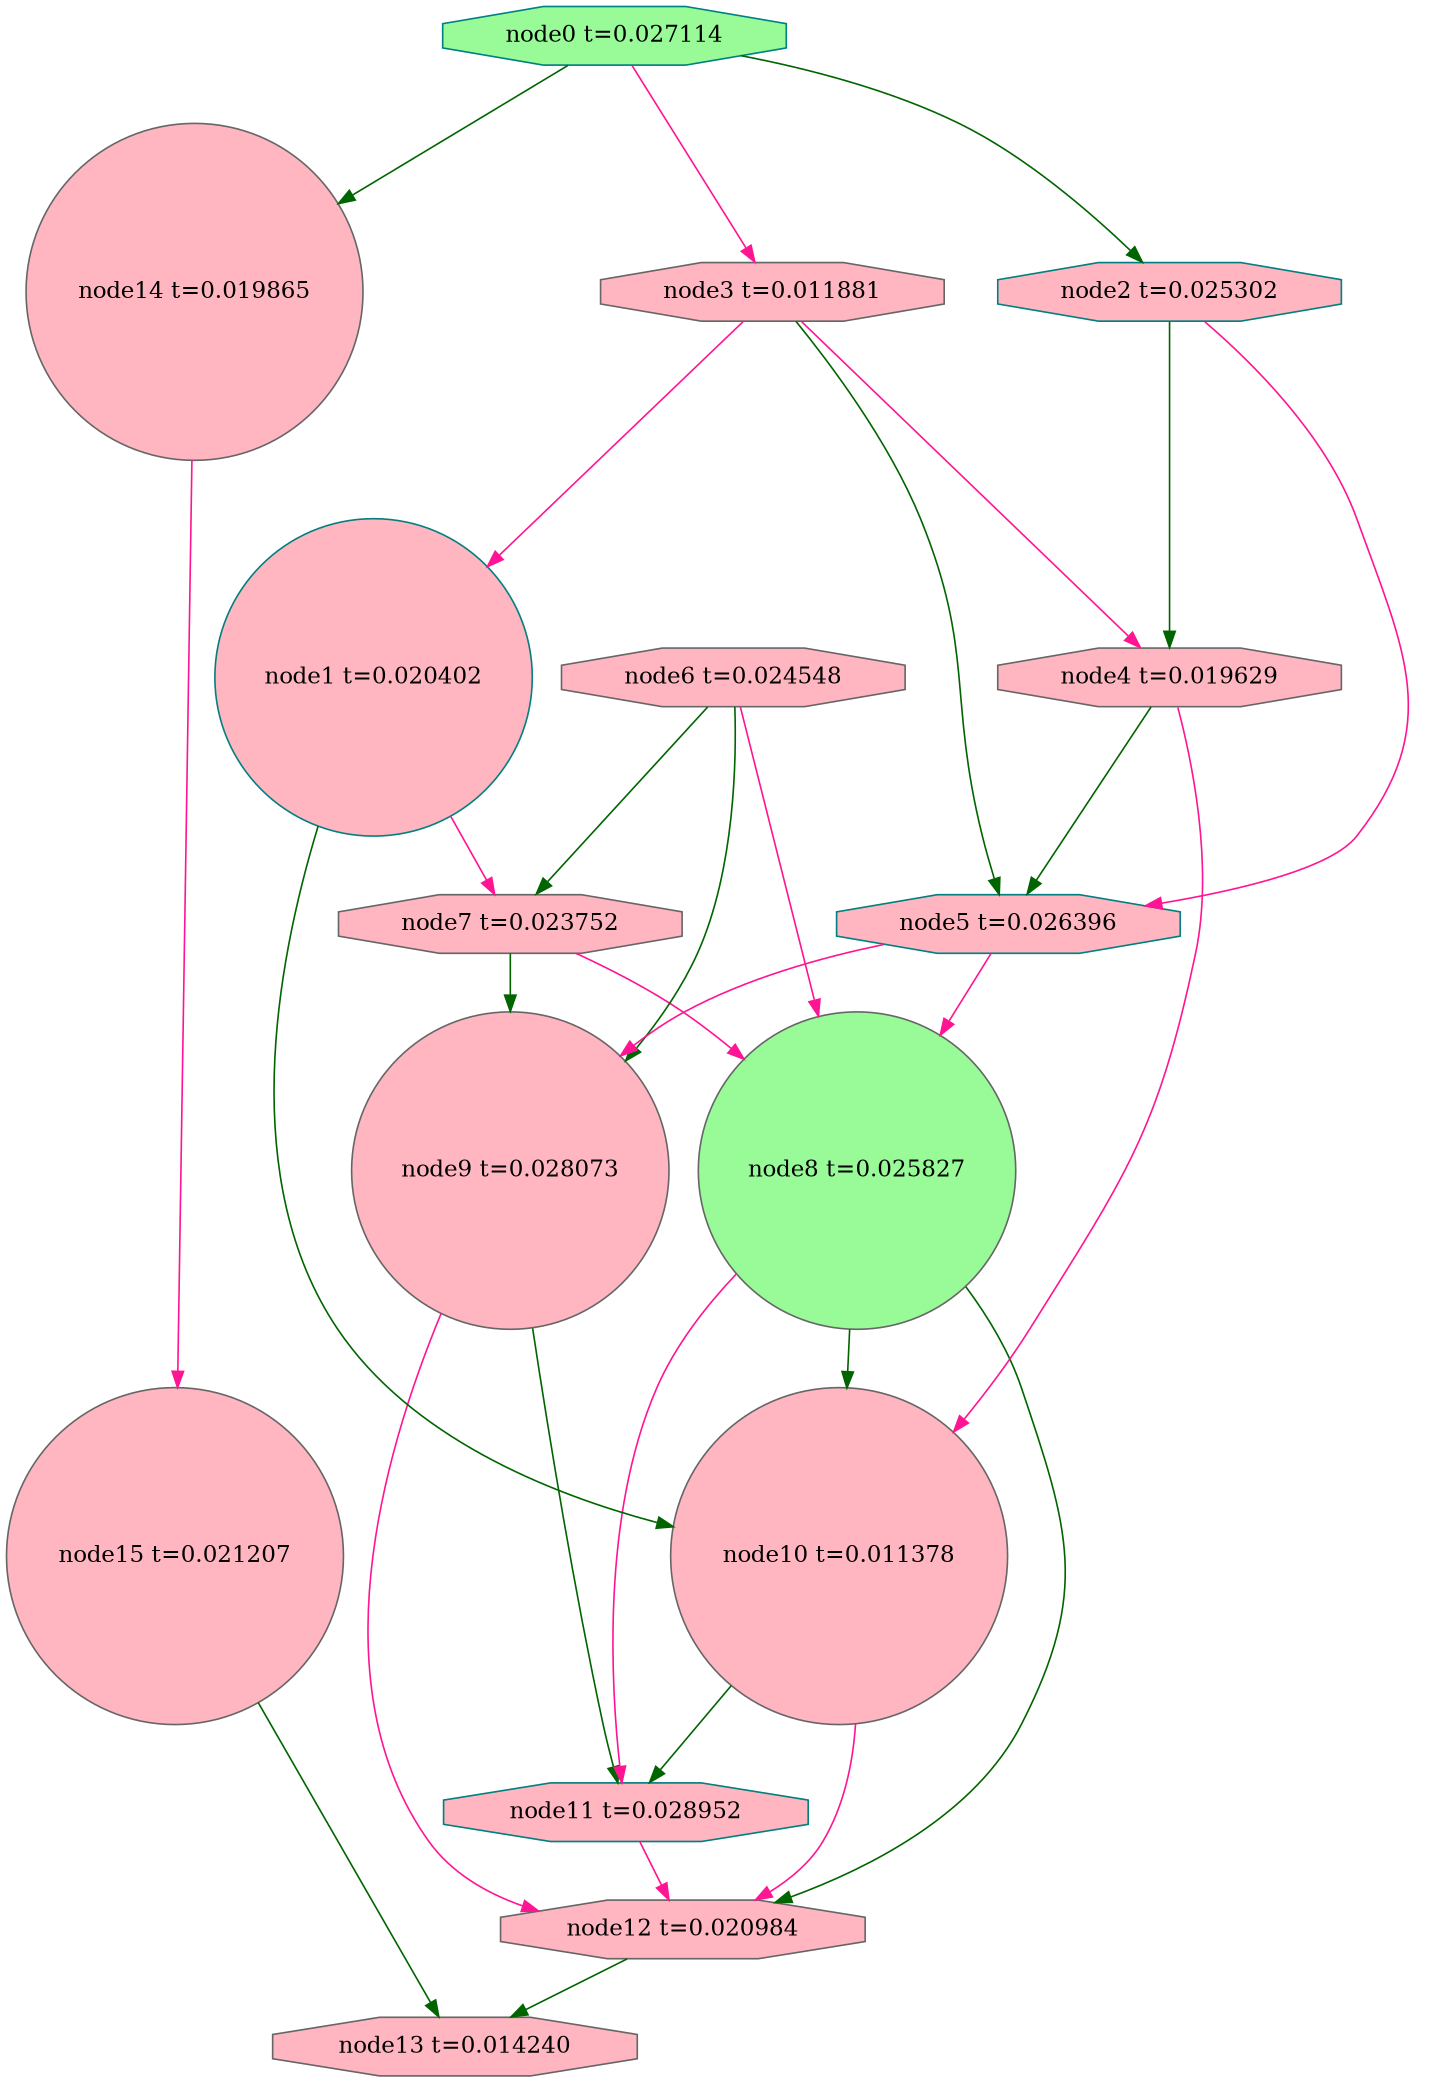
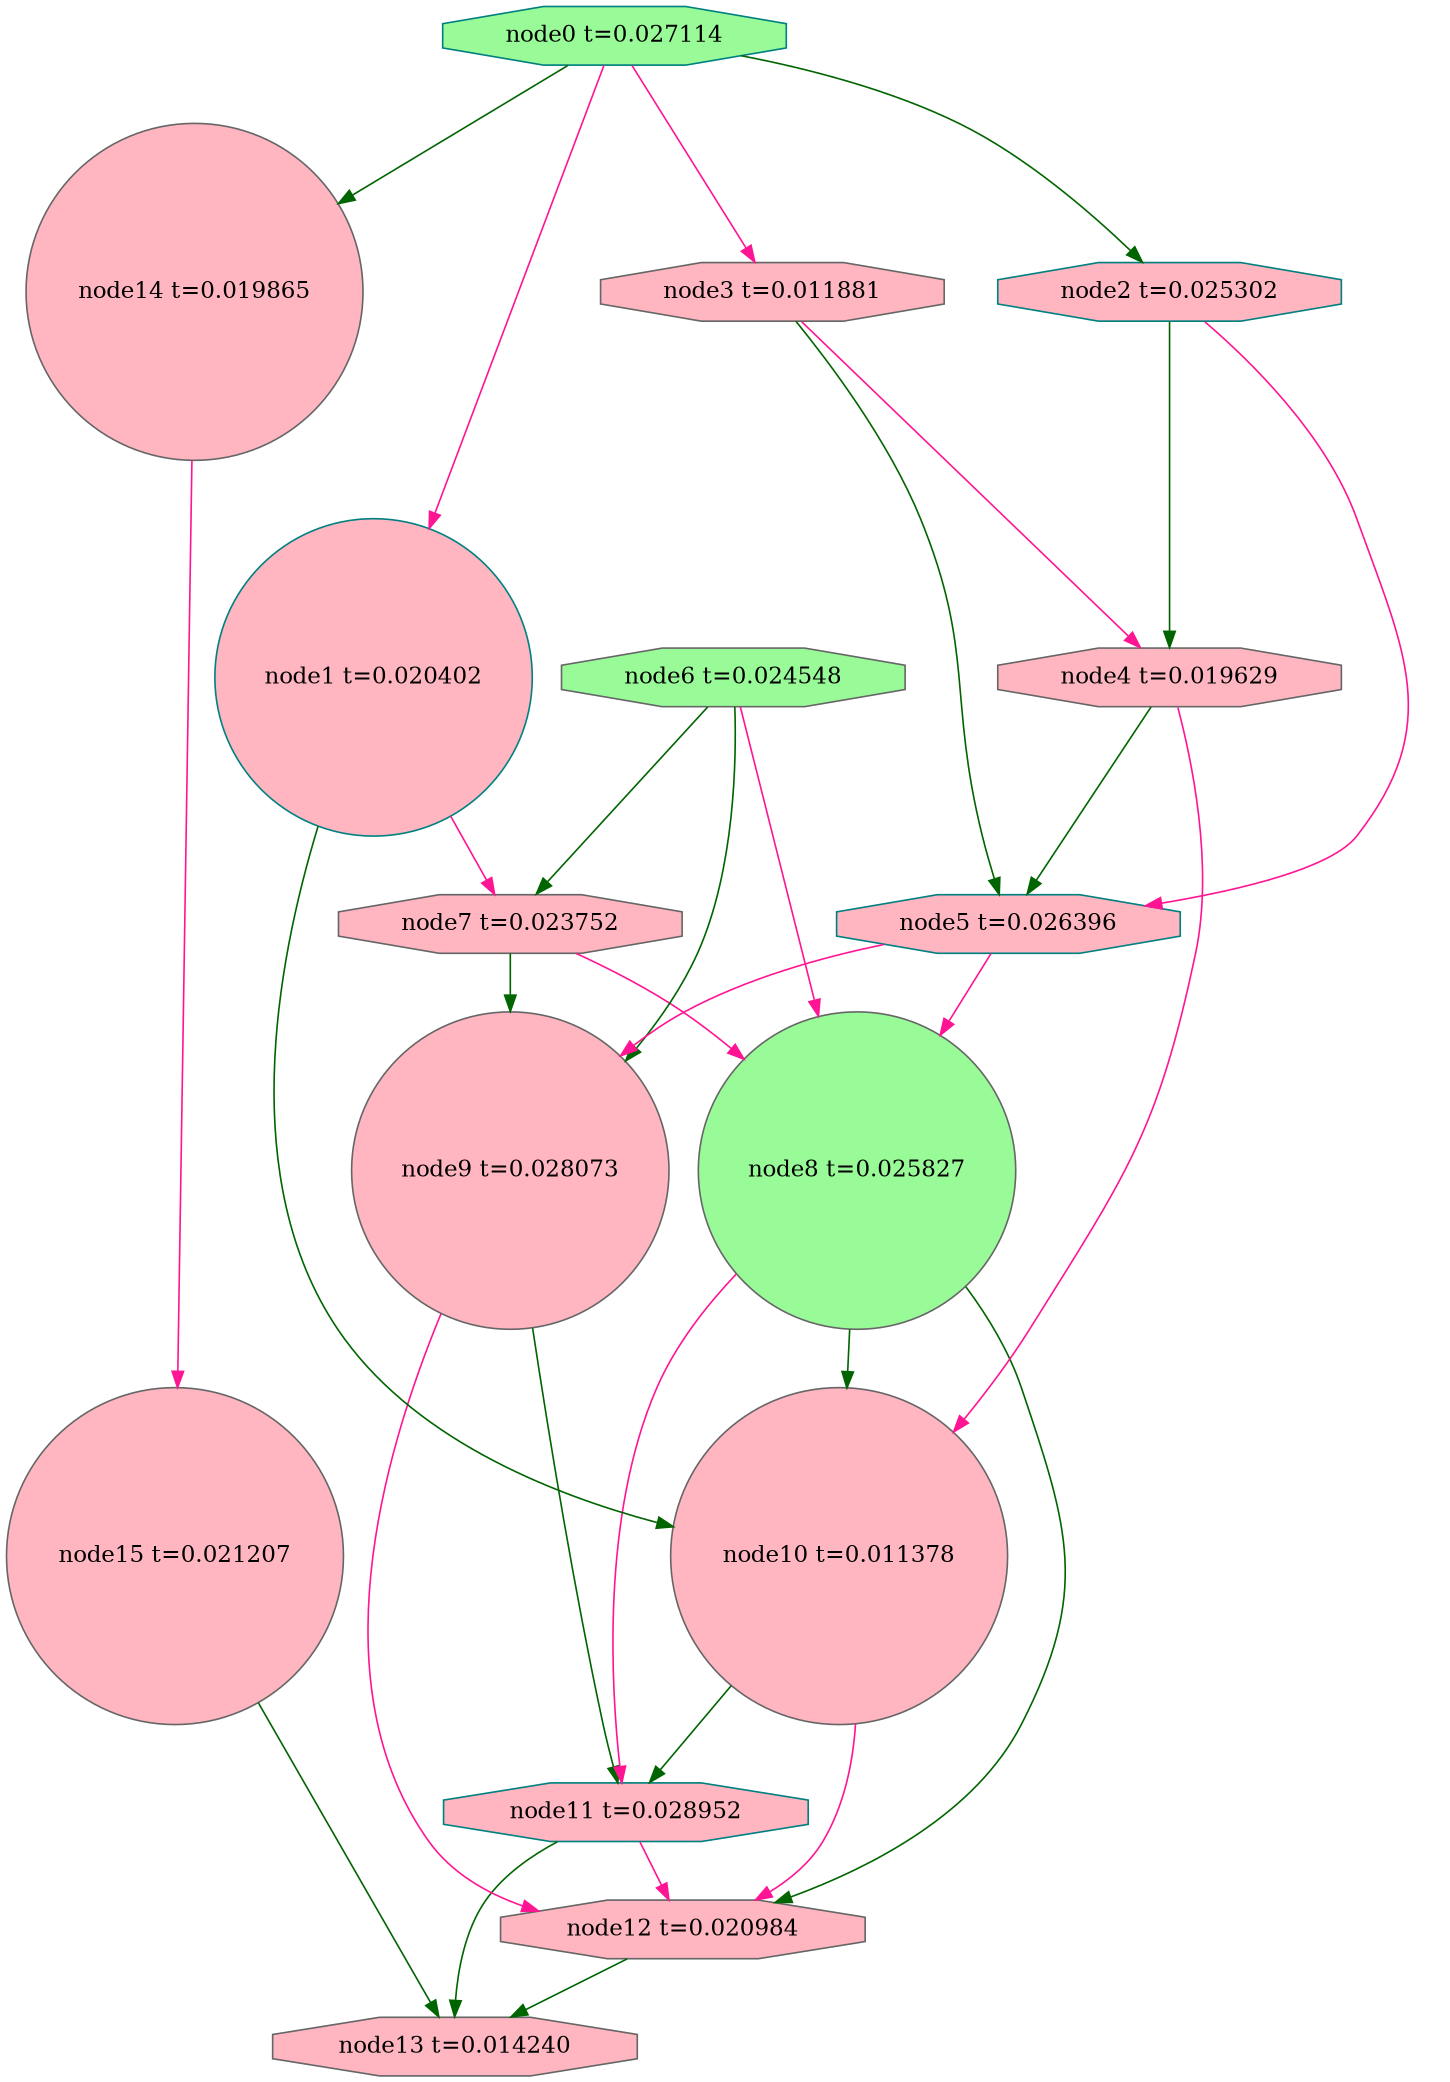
(621, 438) -> (520, 289)
(733, 677) -> (733, 677)
none -> (482, 1906)
